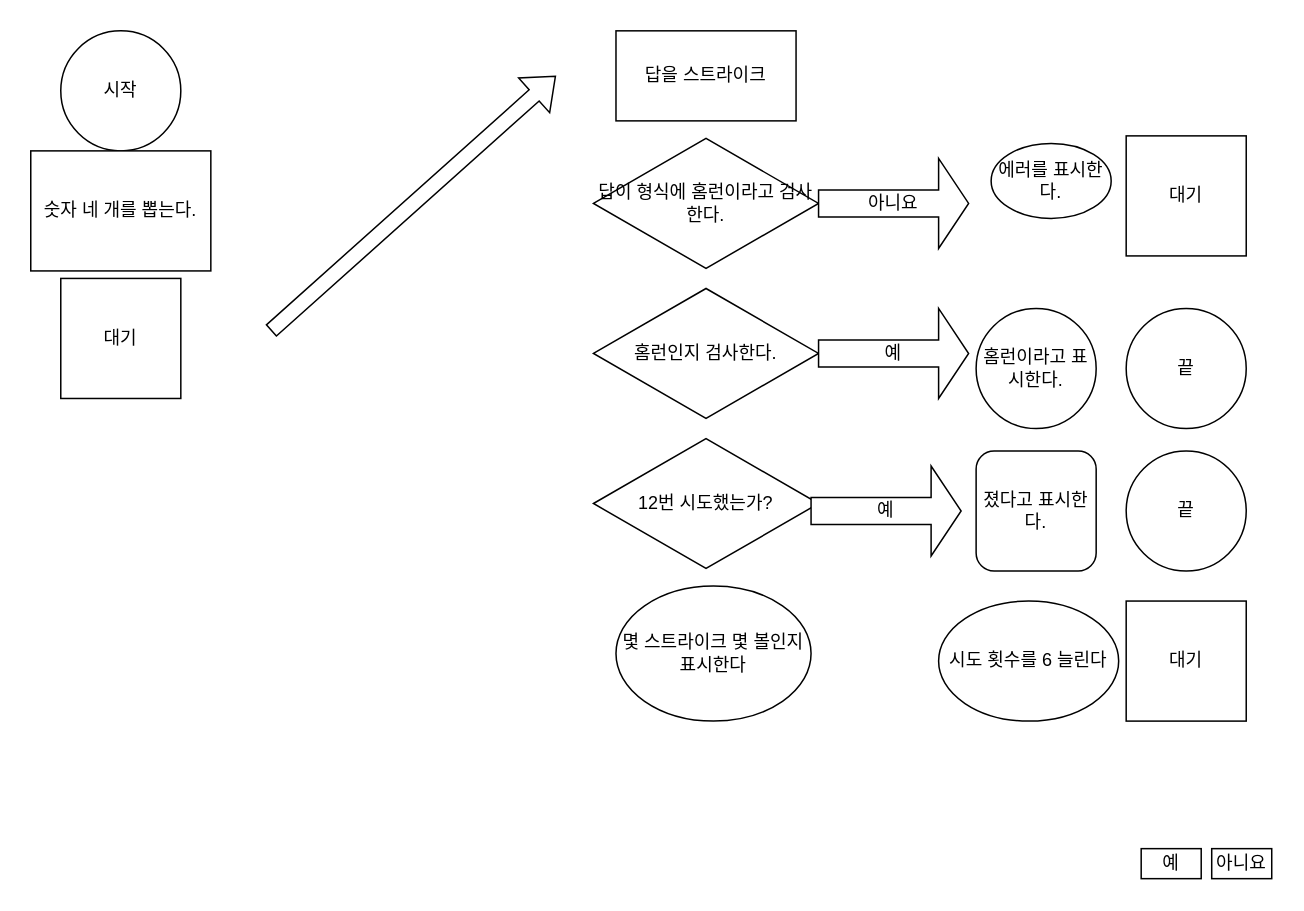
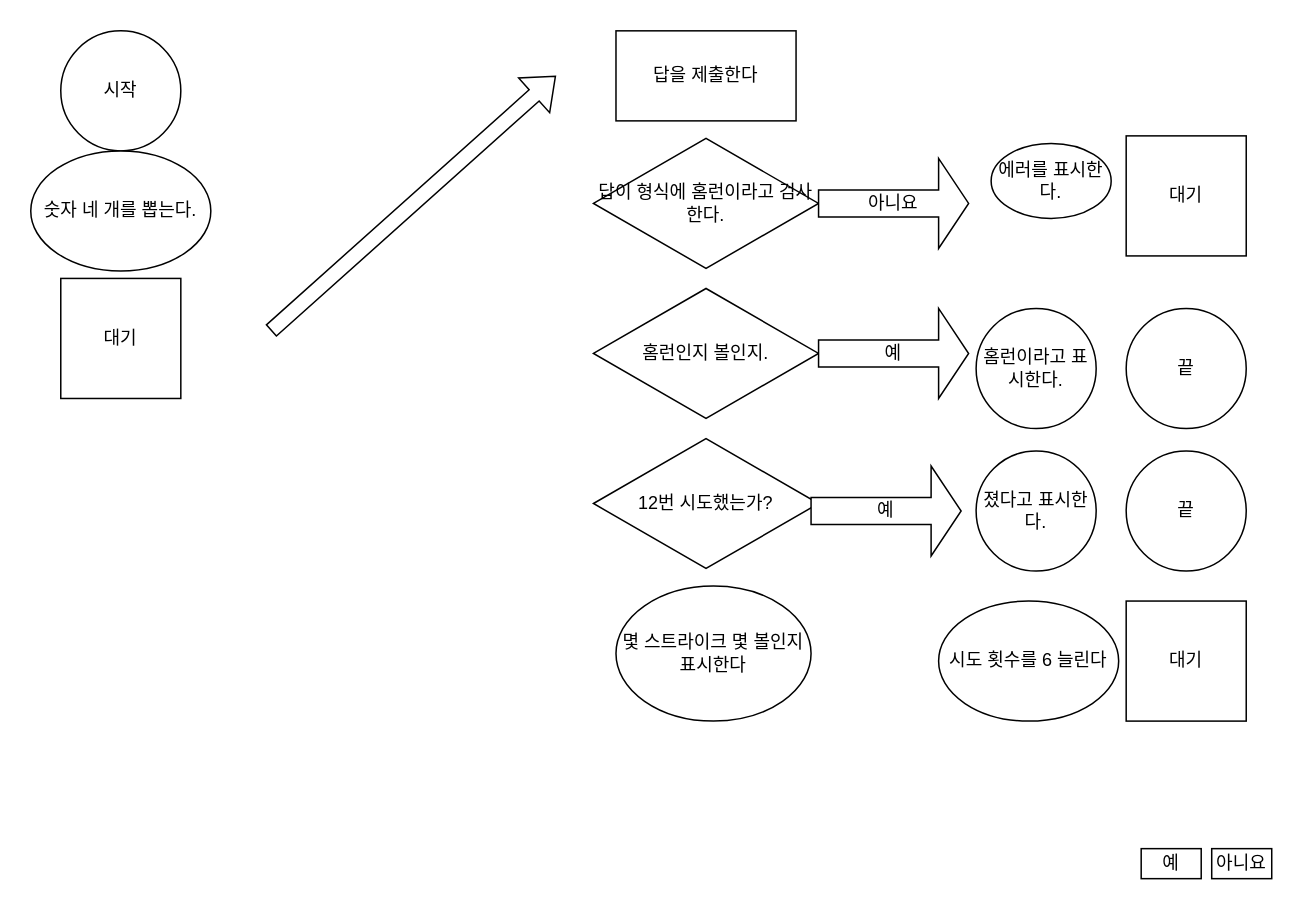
(706, 76) -> (706, 76)
(121, 211) -> (121, 211)
(706, 353) -> (706, 353)
(1036, 511) -> (1036, 511)
